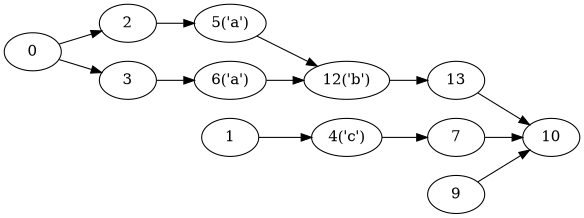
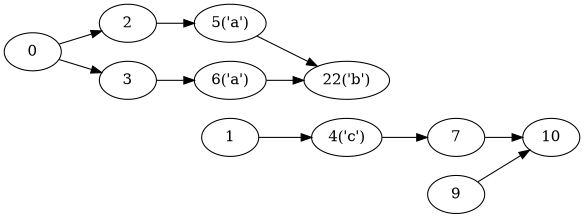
(347, 80) -> (347, 80)
(456, 80) -> none
